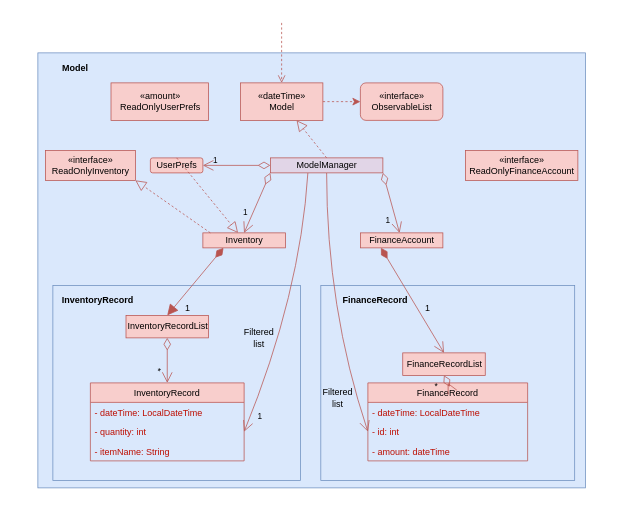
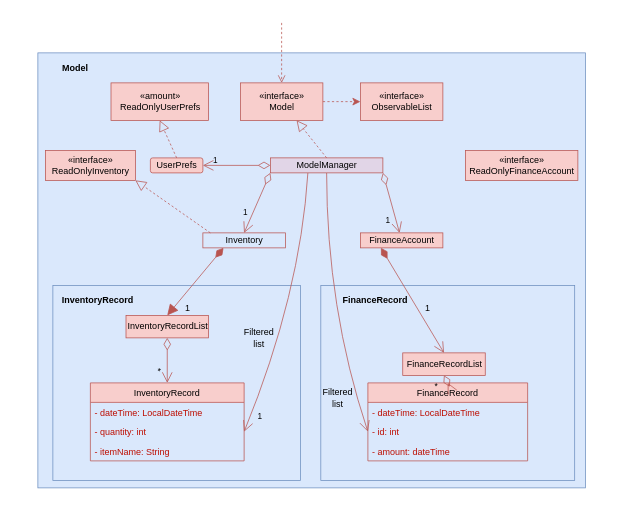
(282, 102) -> (282, 102)
(402, 102) -> (402, 102)
(210, 199) -> (170, 144)
(244, 240) -> (244, 240)
